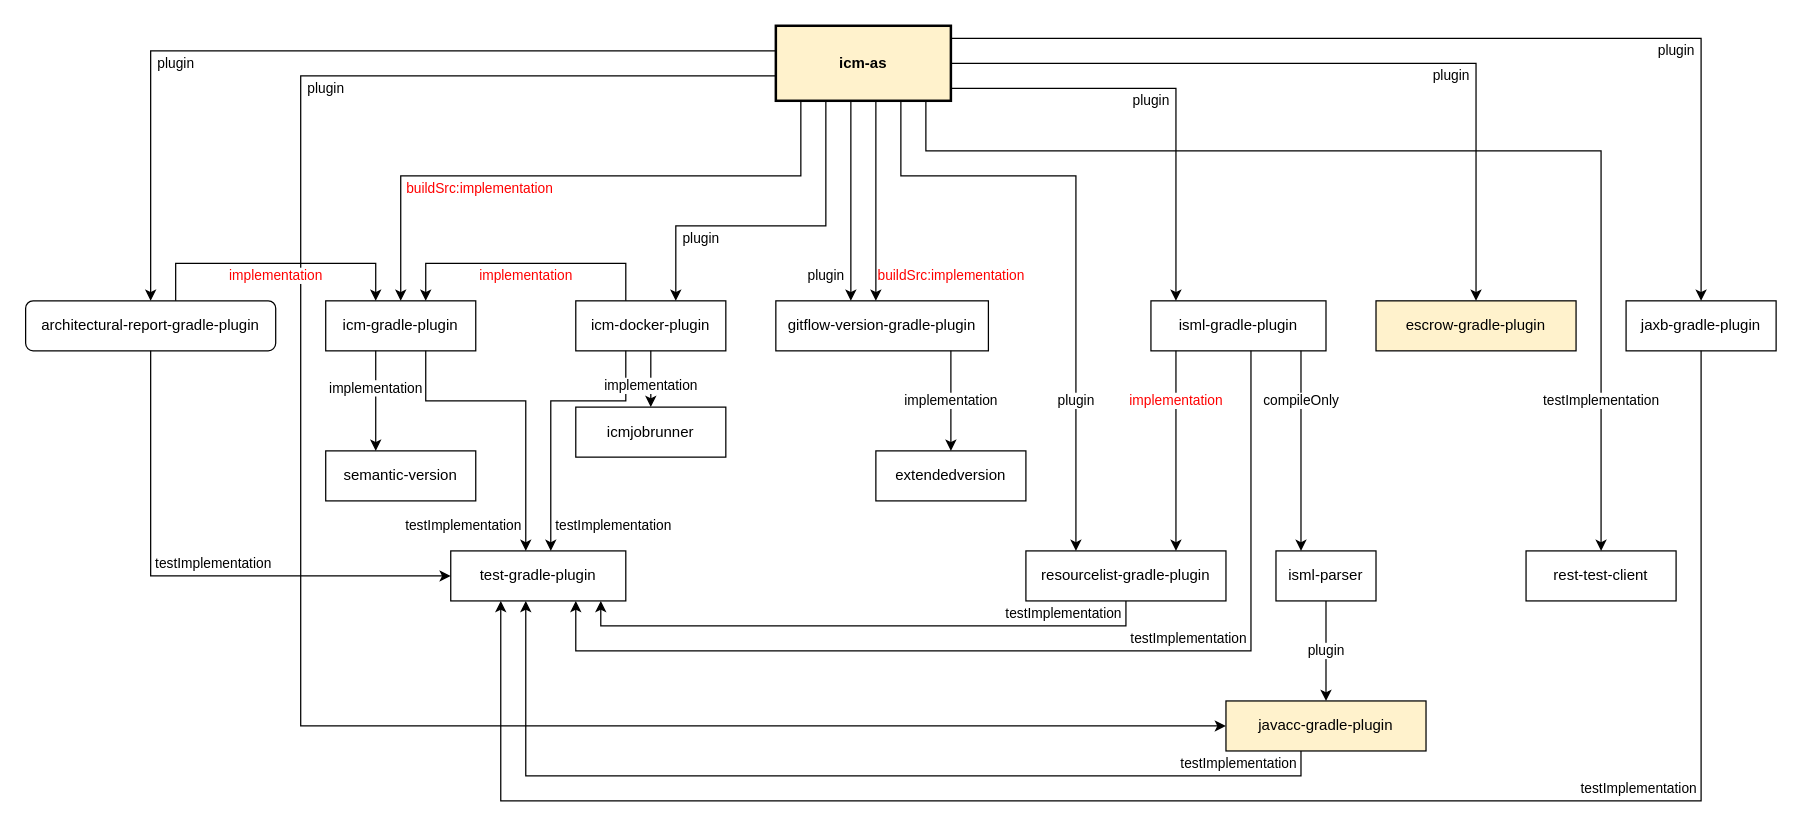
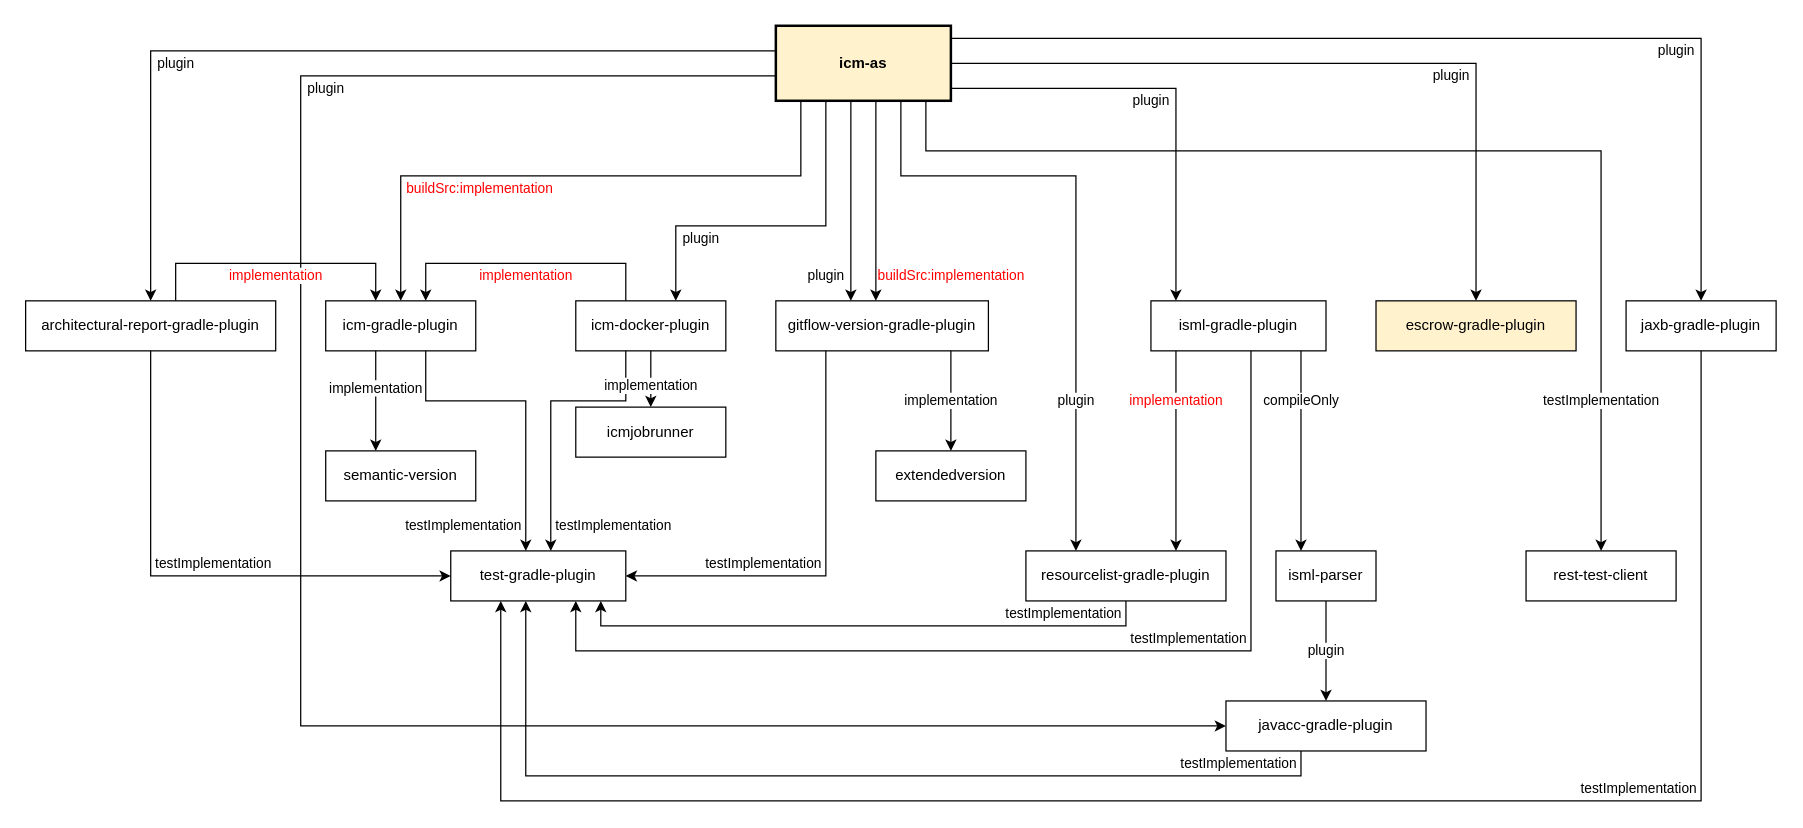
(151, 326) -> (151, 326)
none -> (826, 559)
(1326, 726) -> (1326, 726)
